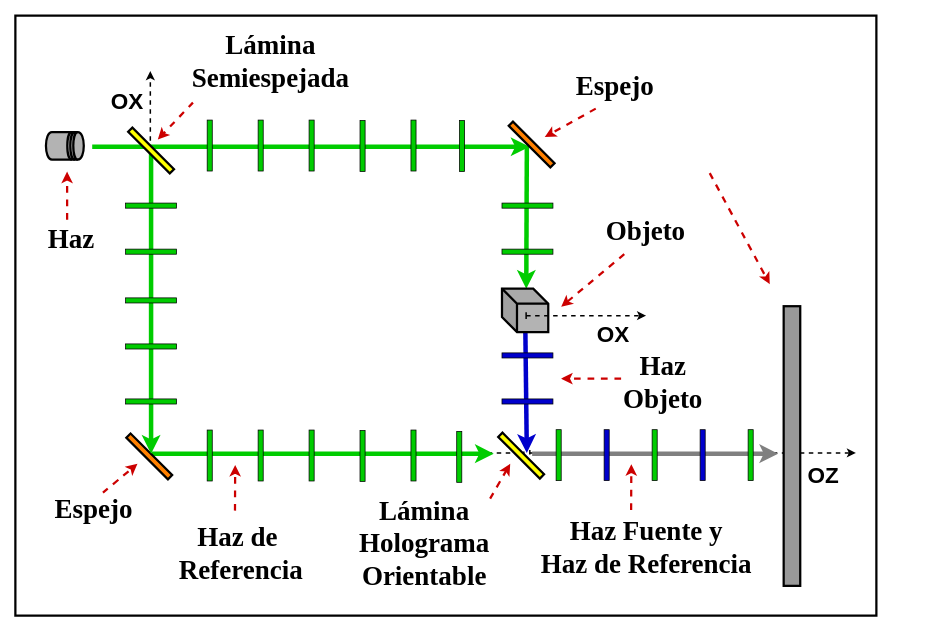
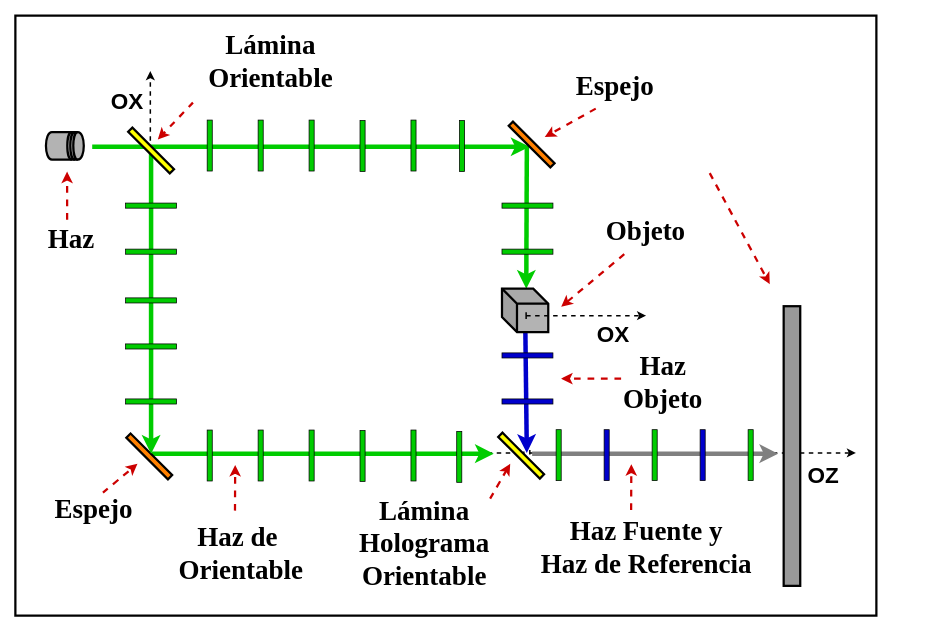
(271, 62) -> (271, 62)
(238, 553) -> (238, 553)
